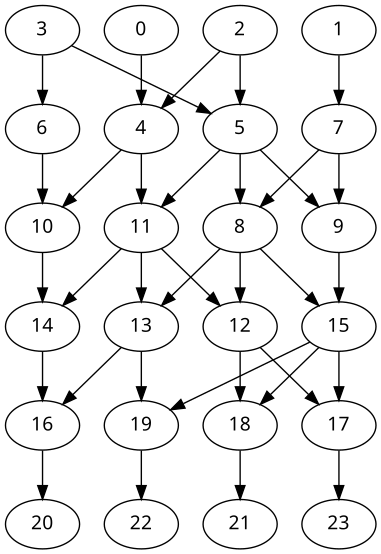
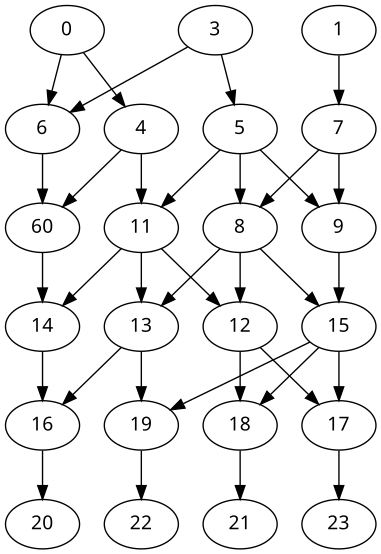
(240, 30) -> none
none -> (57, 73)
(43, 228) -> (43, 228)
